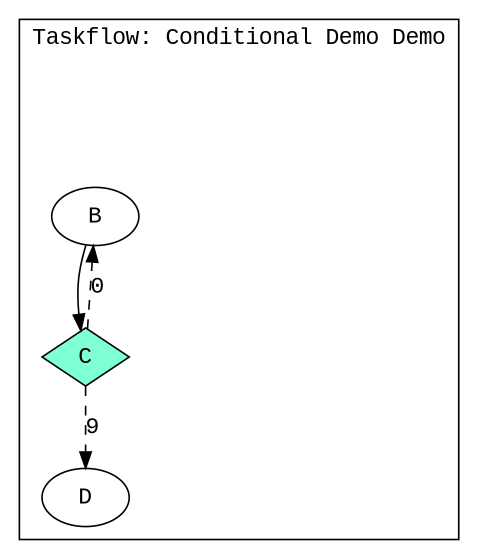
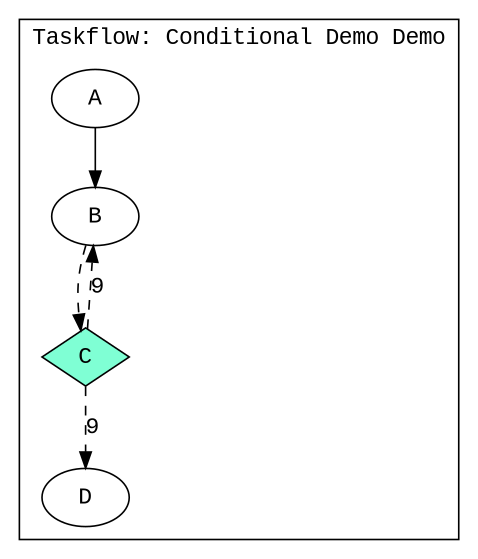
none -> (95, 99)
(79, 279) -> (79, 279)
(98, 287) -> (98, 287)
